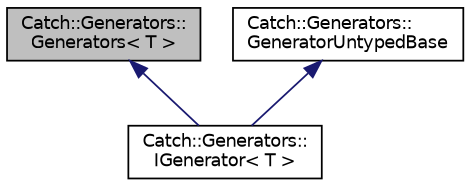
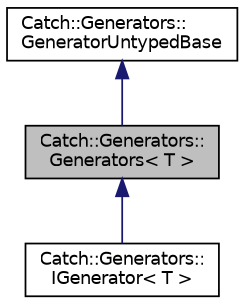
(280, 99) -> (122, 102)
